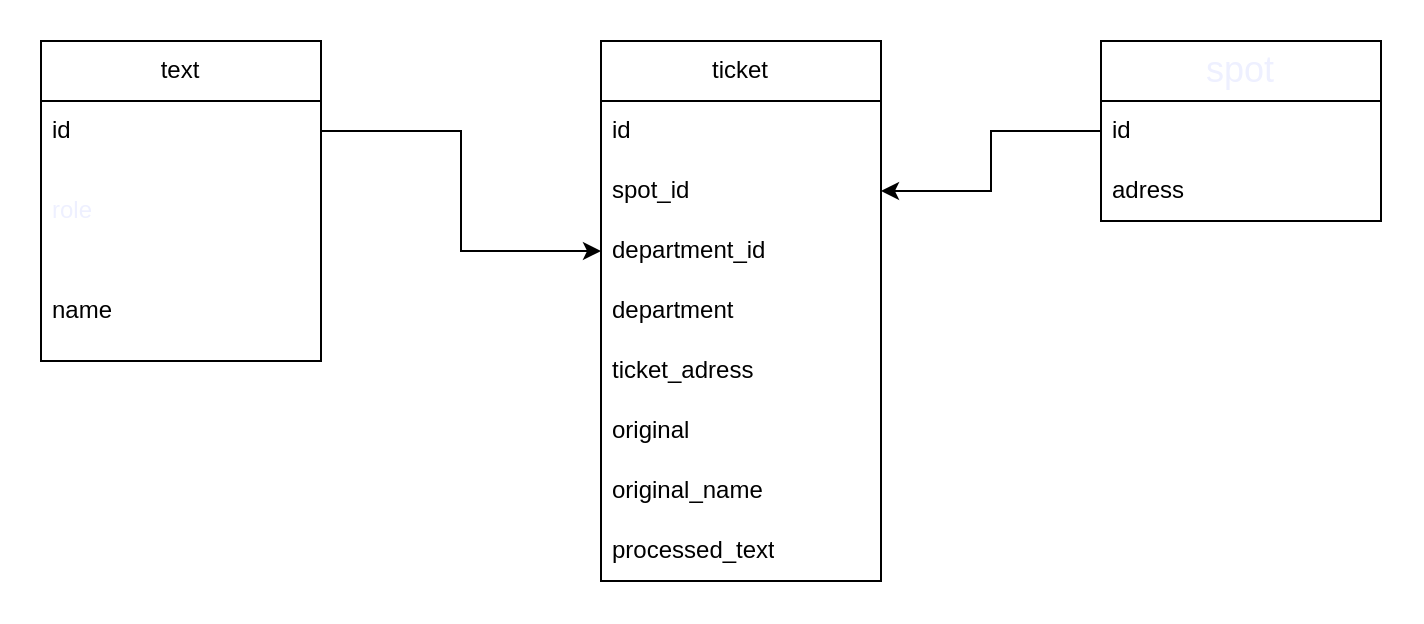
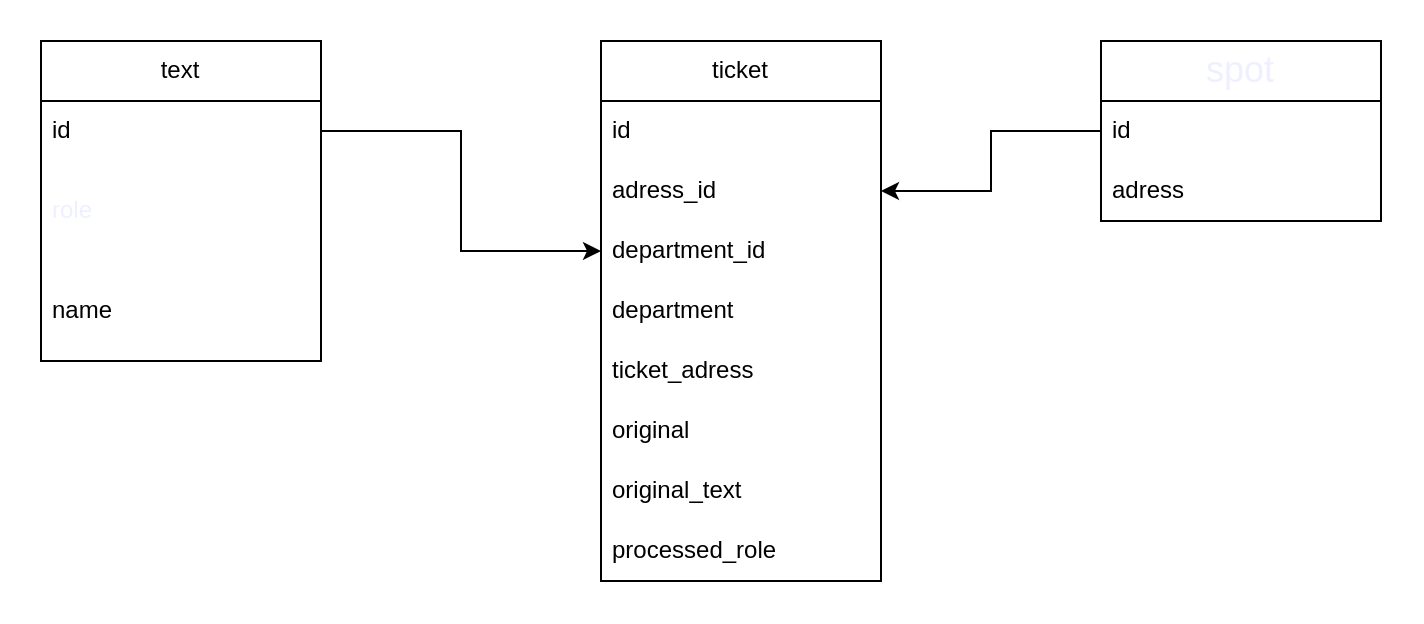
(657, 191) -> (670, 191)
(691, 491) -> (691, 491)
(707, 551) -> (704, 551)
